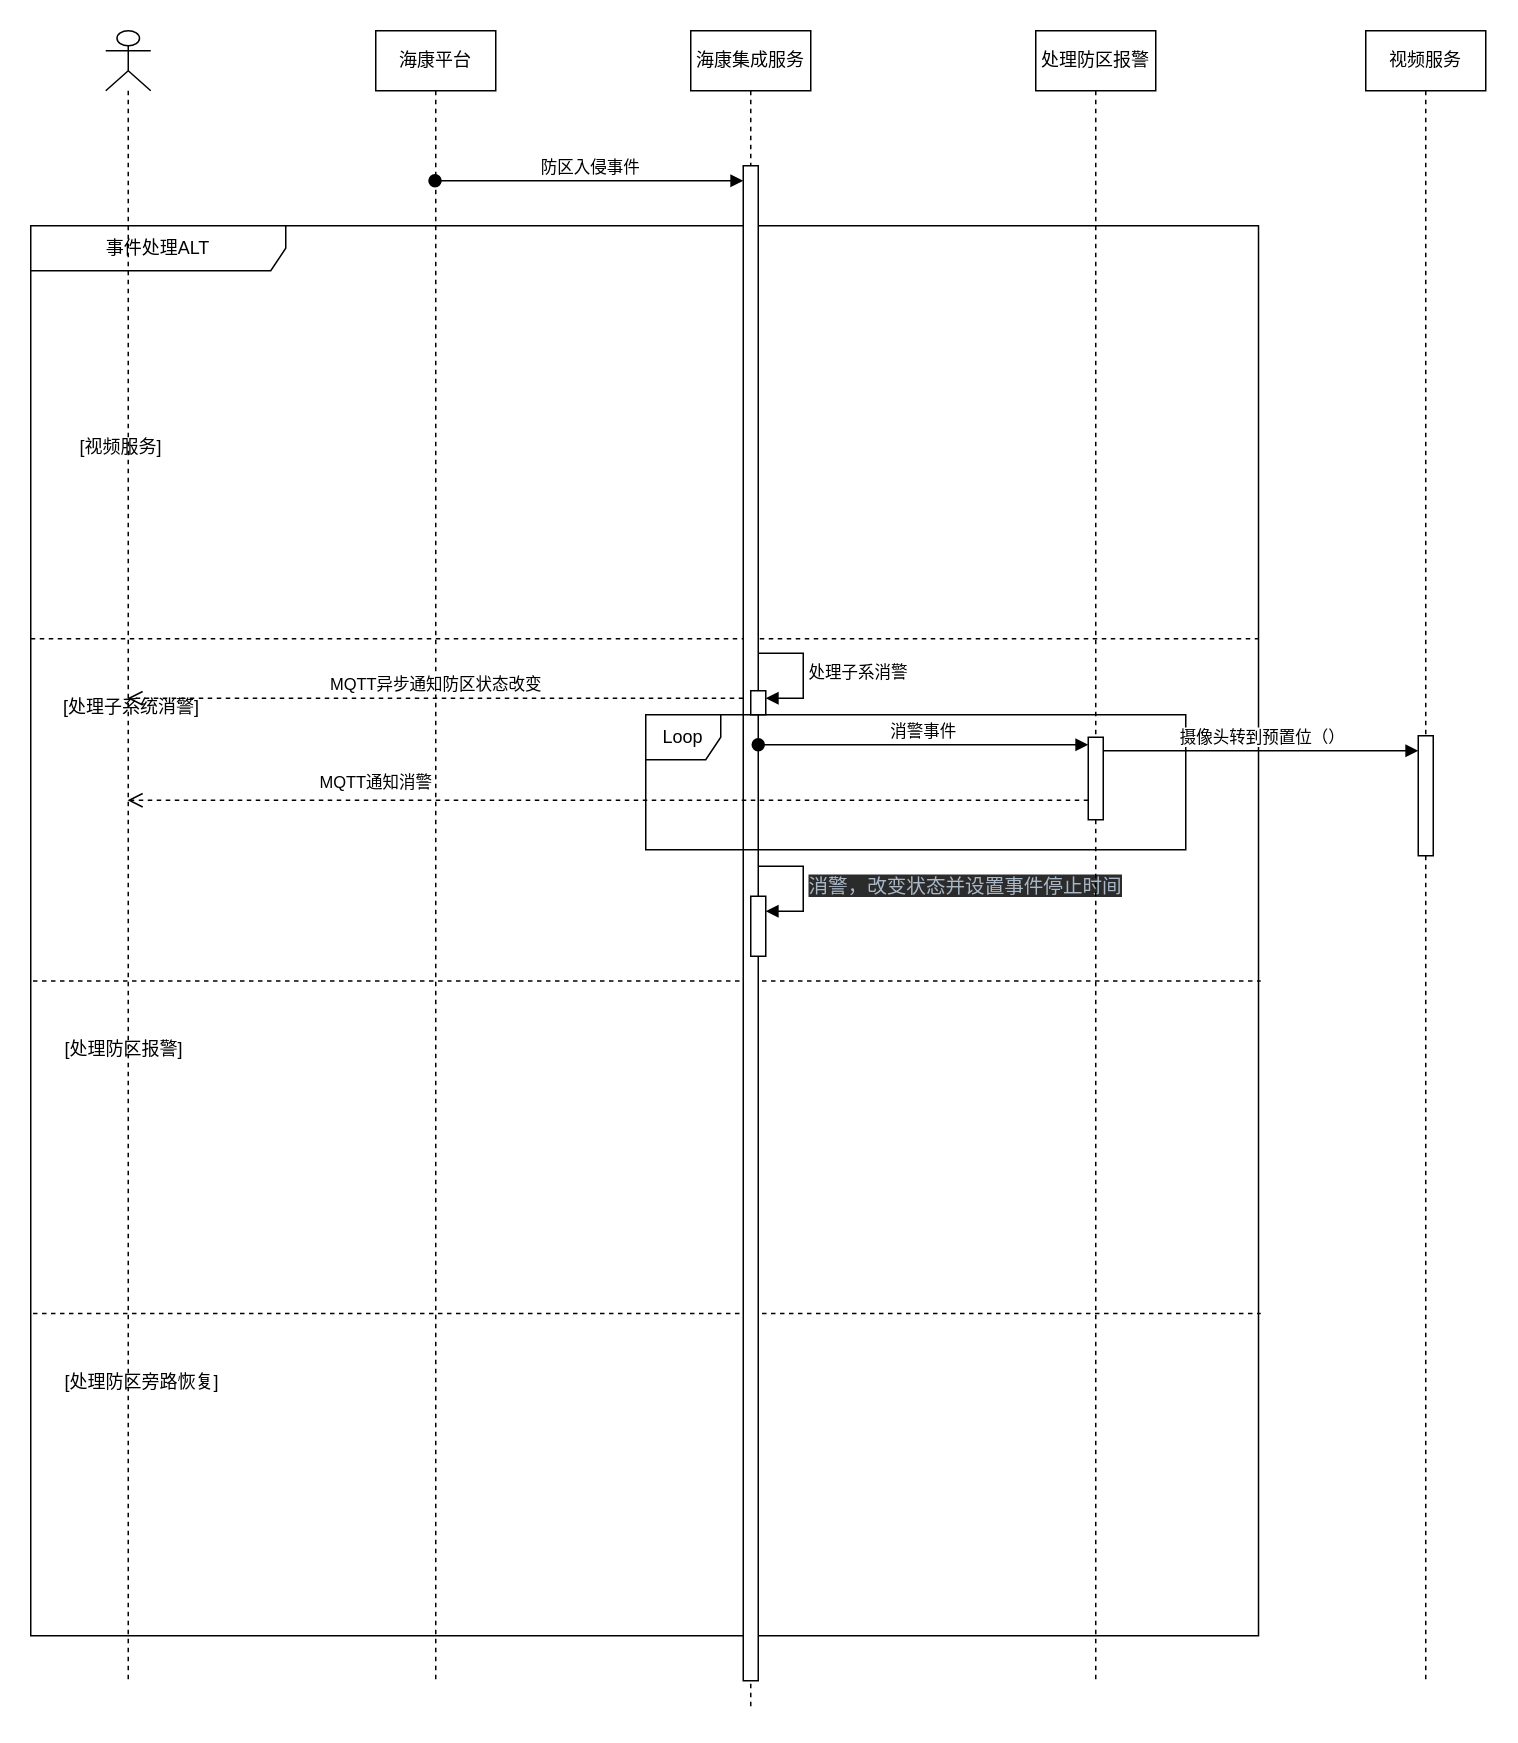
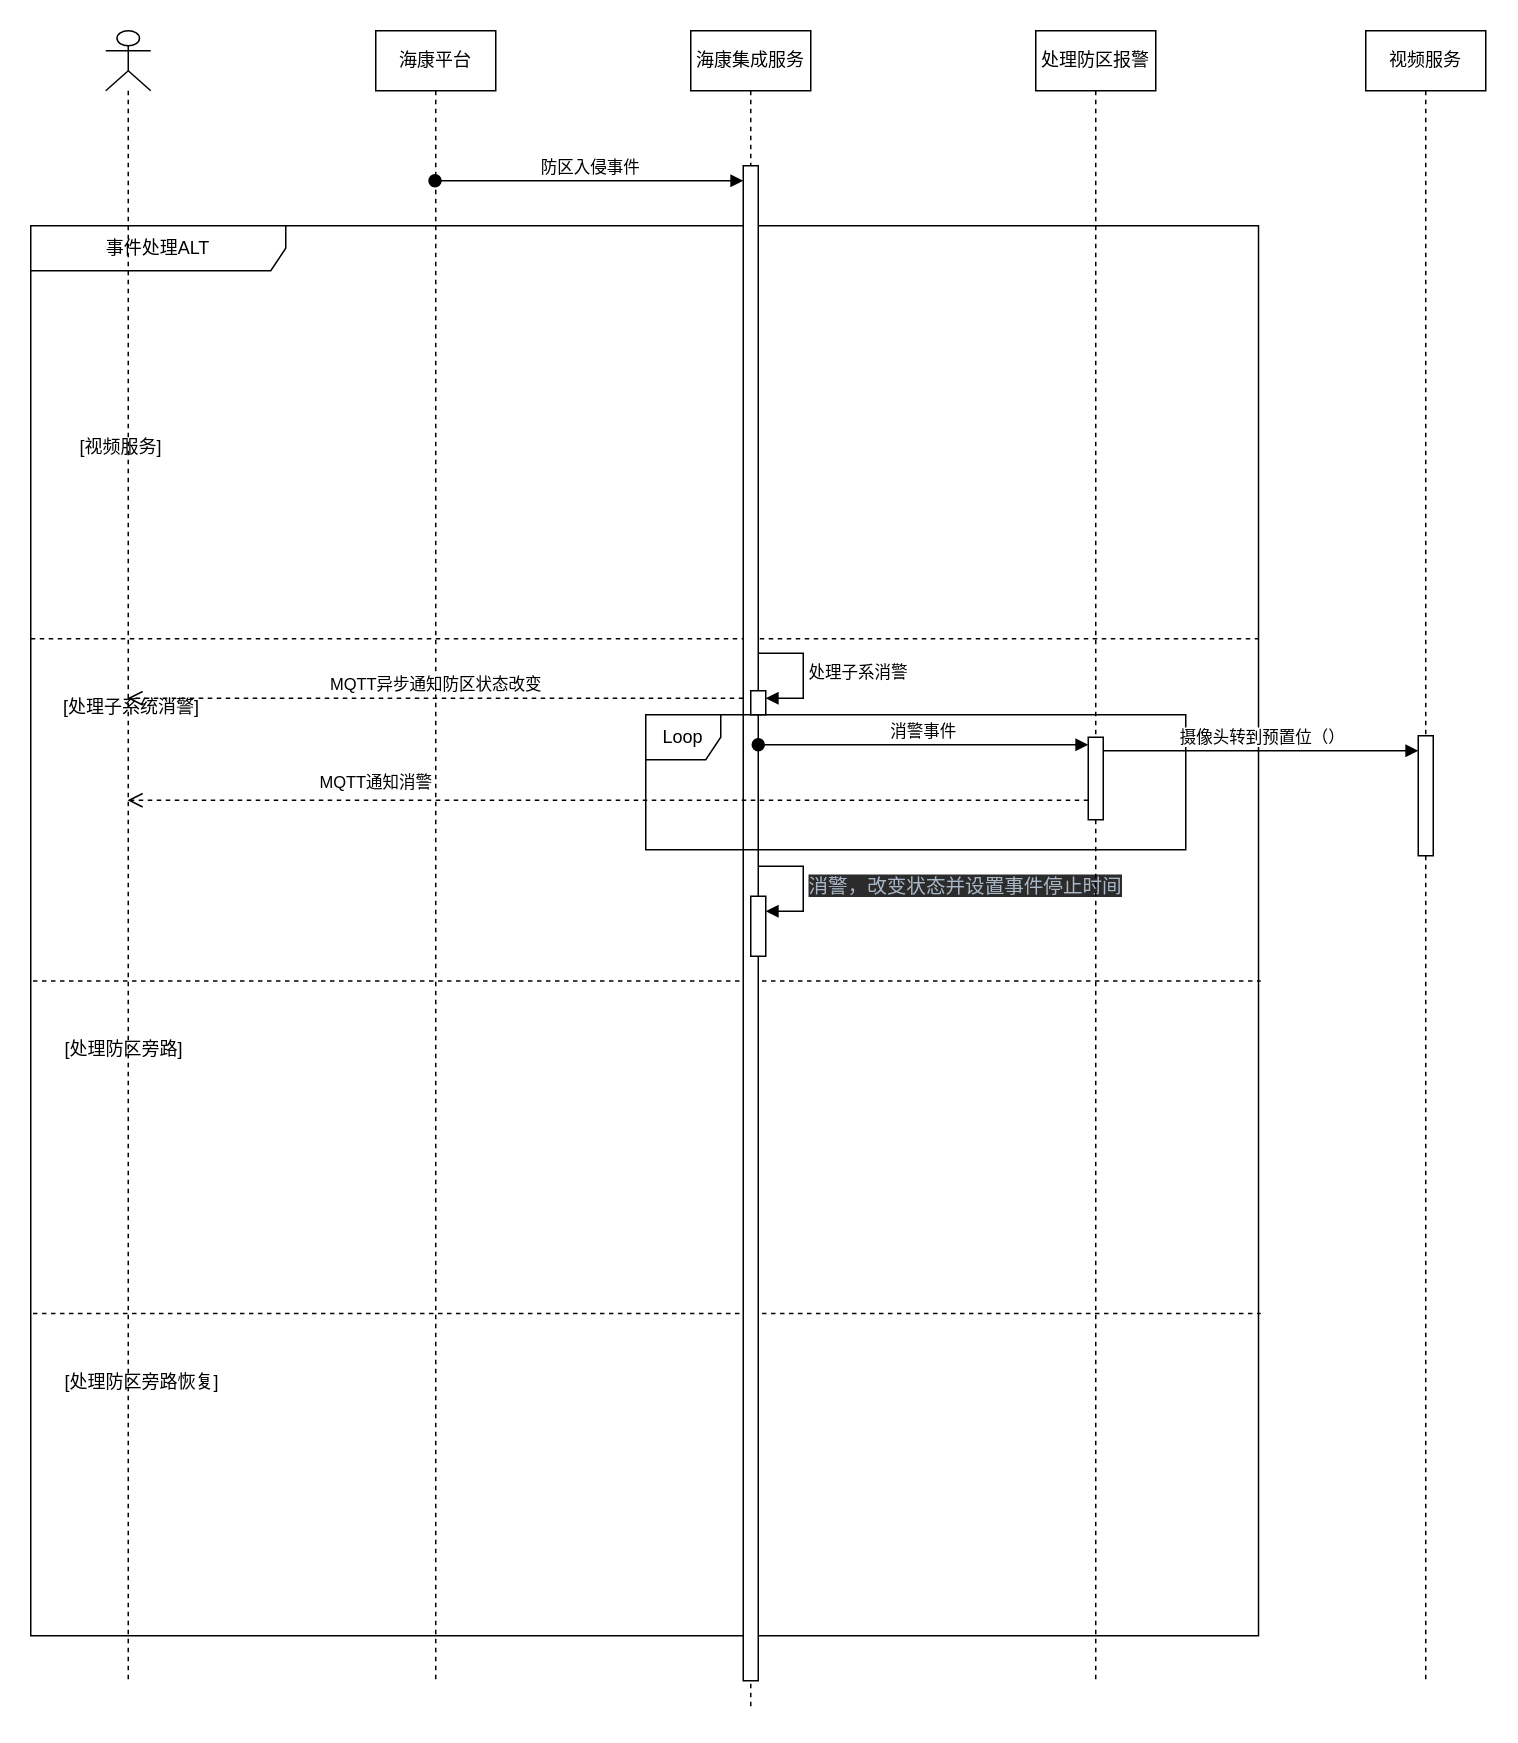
(129, 1050) -> (129, 1050)
